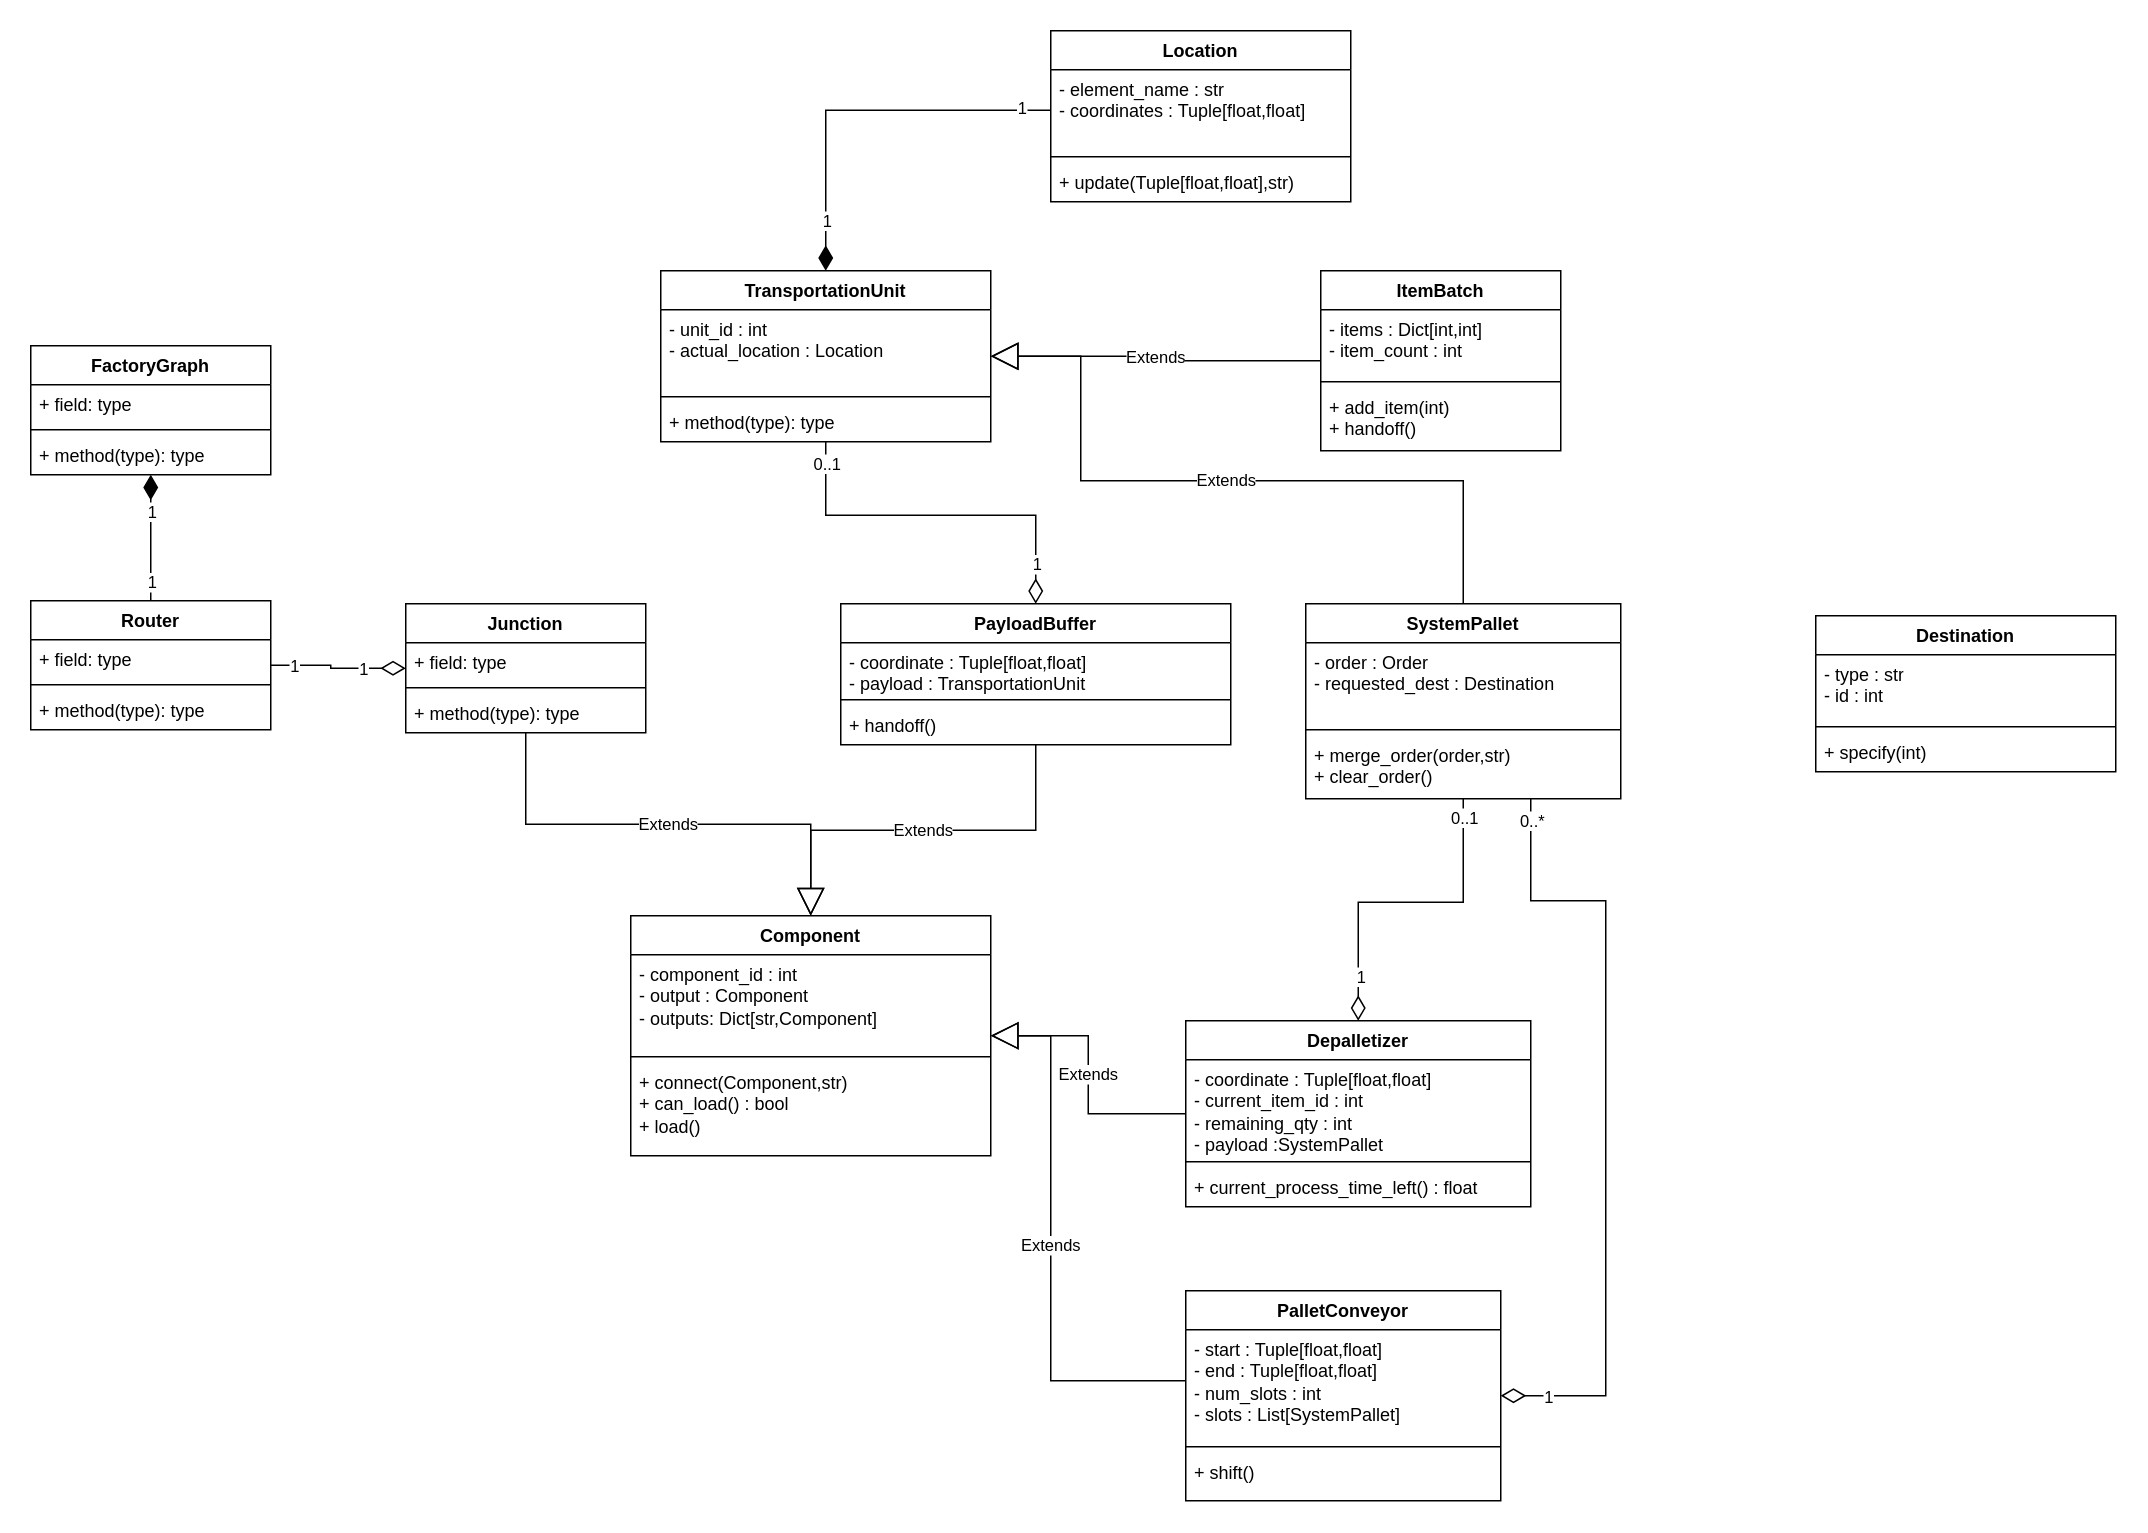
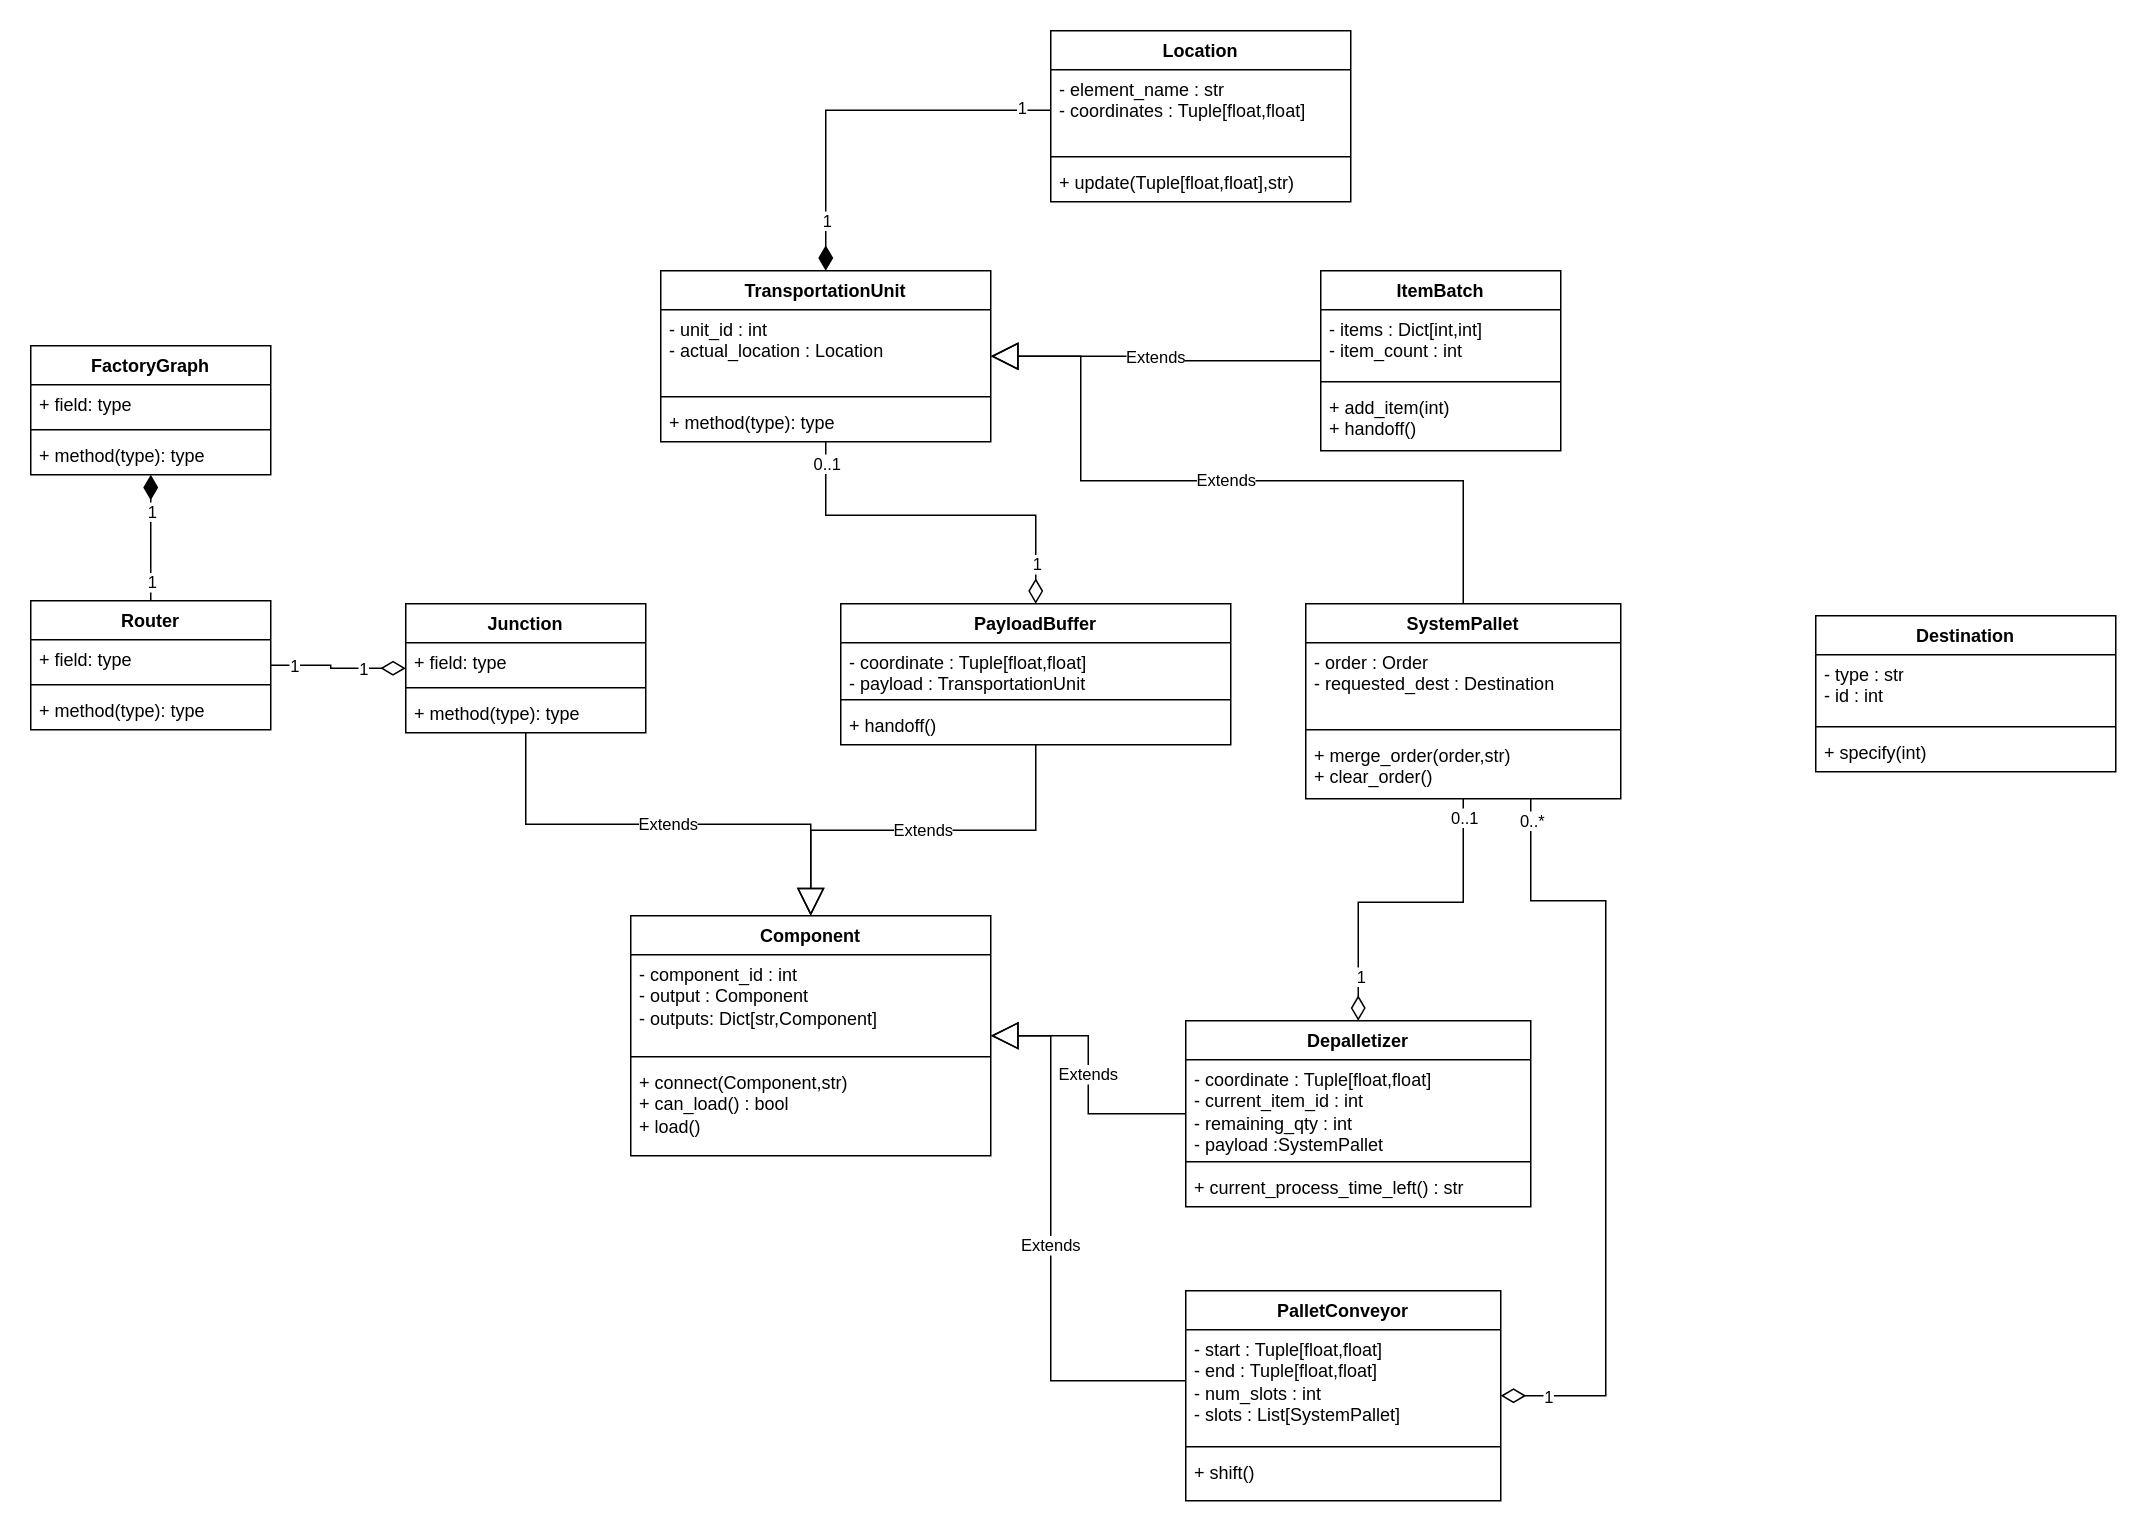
(1360, 1200) -> (1357, 1189)
